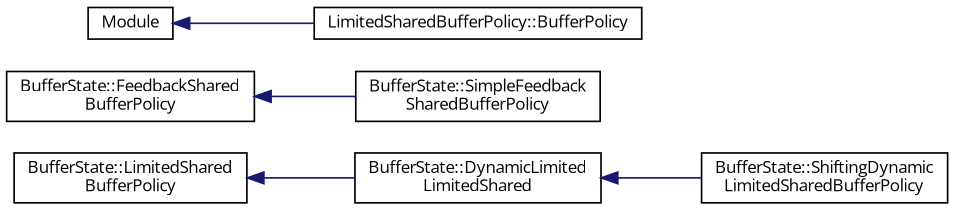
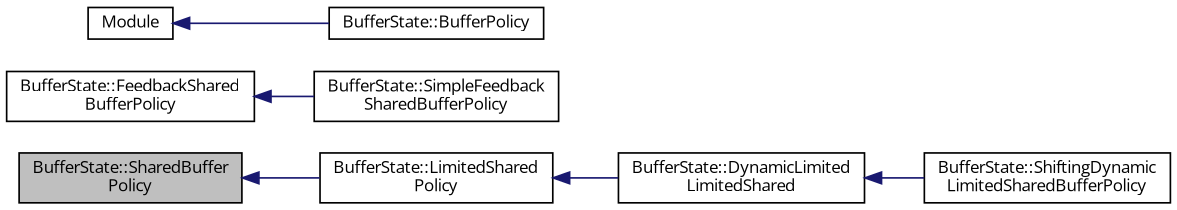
(478, 23) -> (436, 23)
(131, 178) -> (436, 178)
none -> (131, 178)
